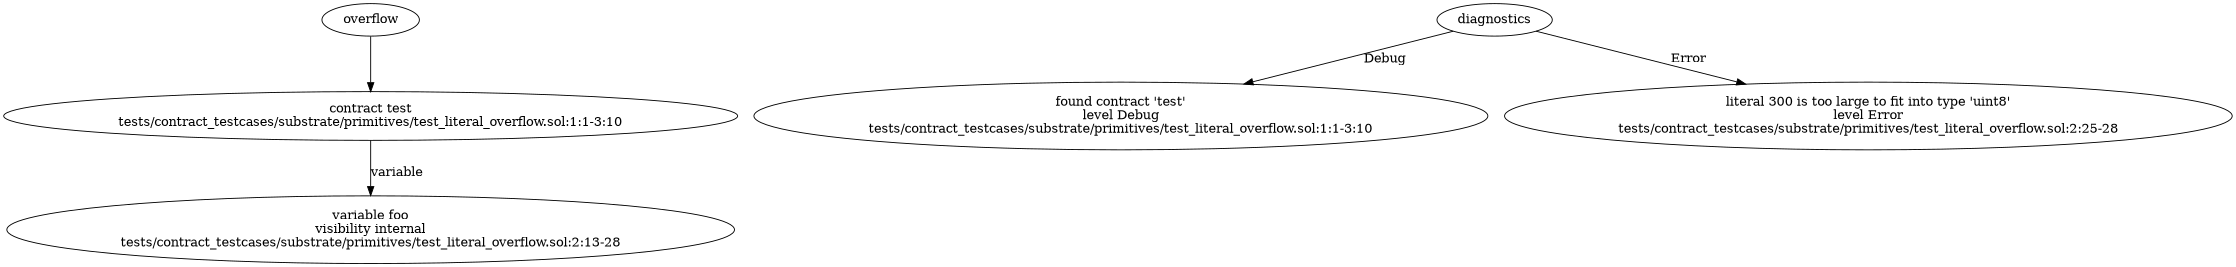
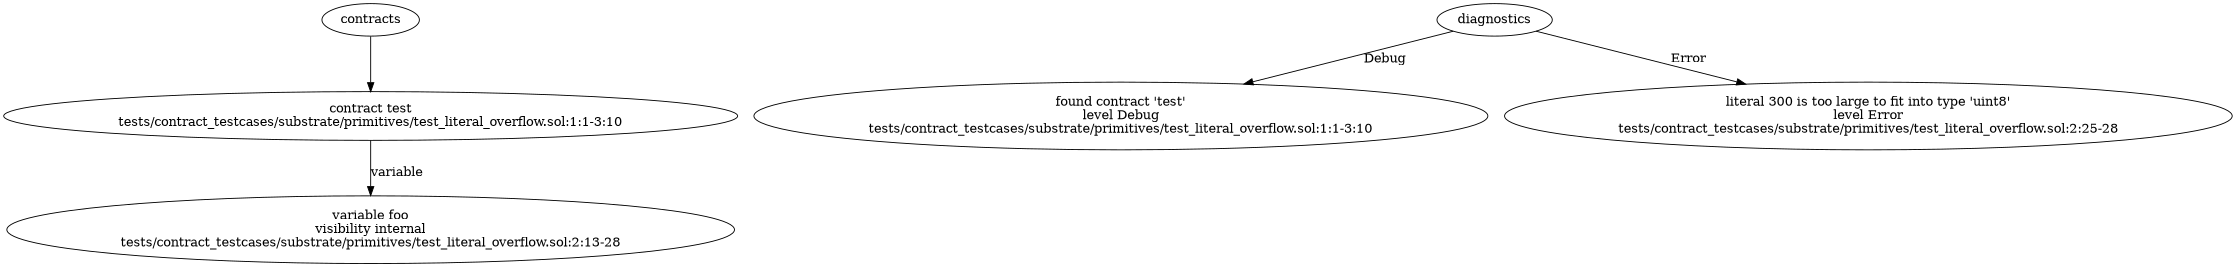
(371, 20) -> (371, 20)
